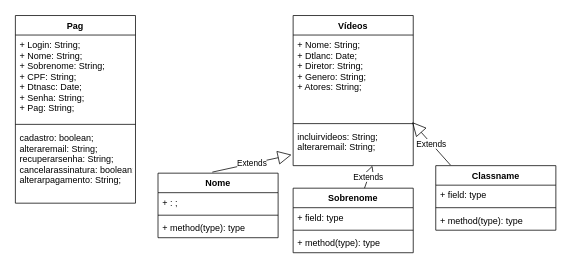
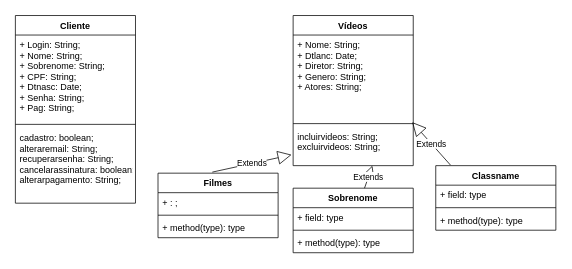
(75, 26) -> (75, 26)
(343, 137) -> (343, 137)
(218, 183) -> (218, 183)
